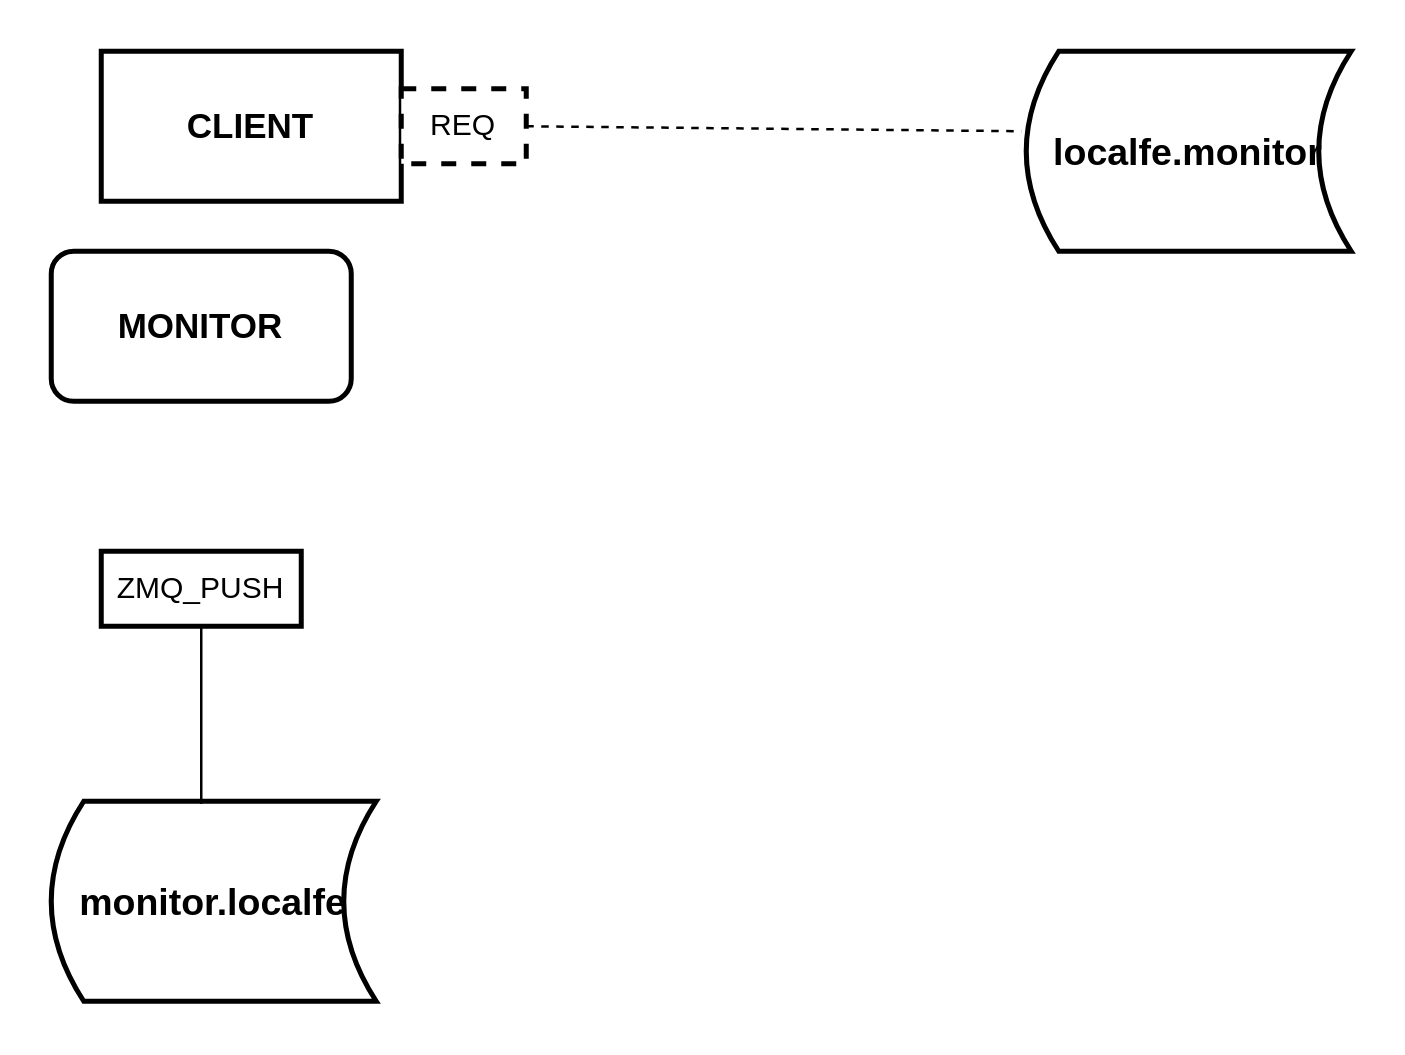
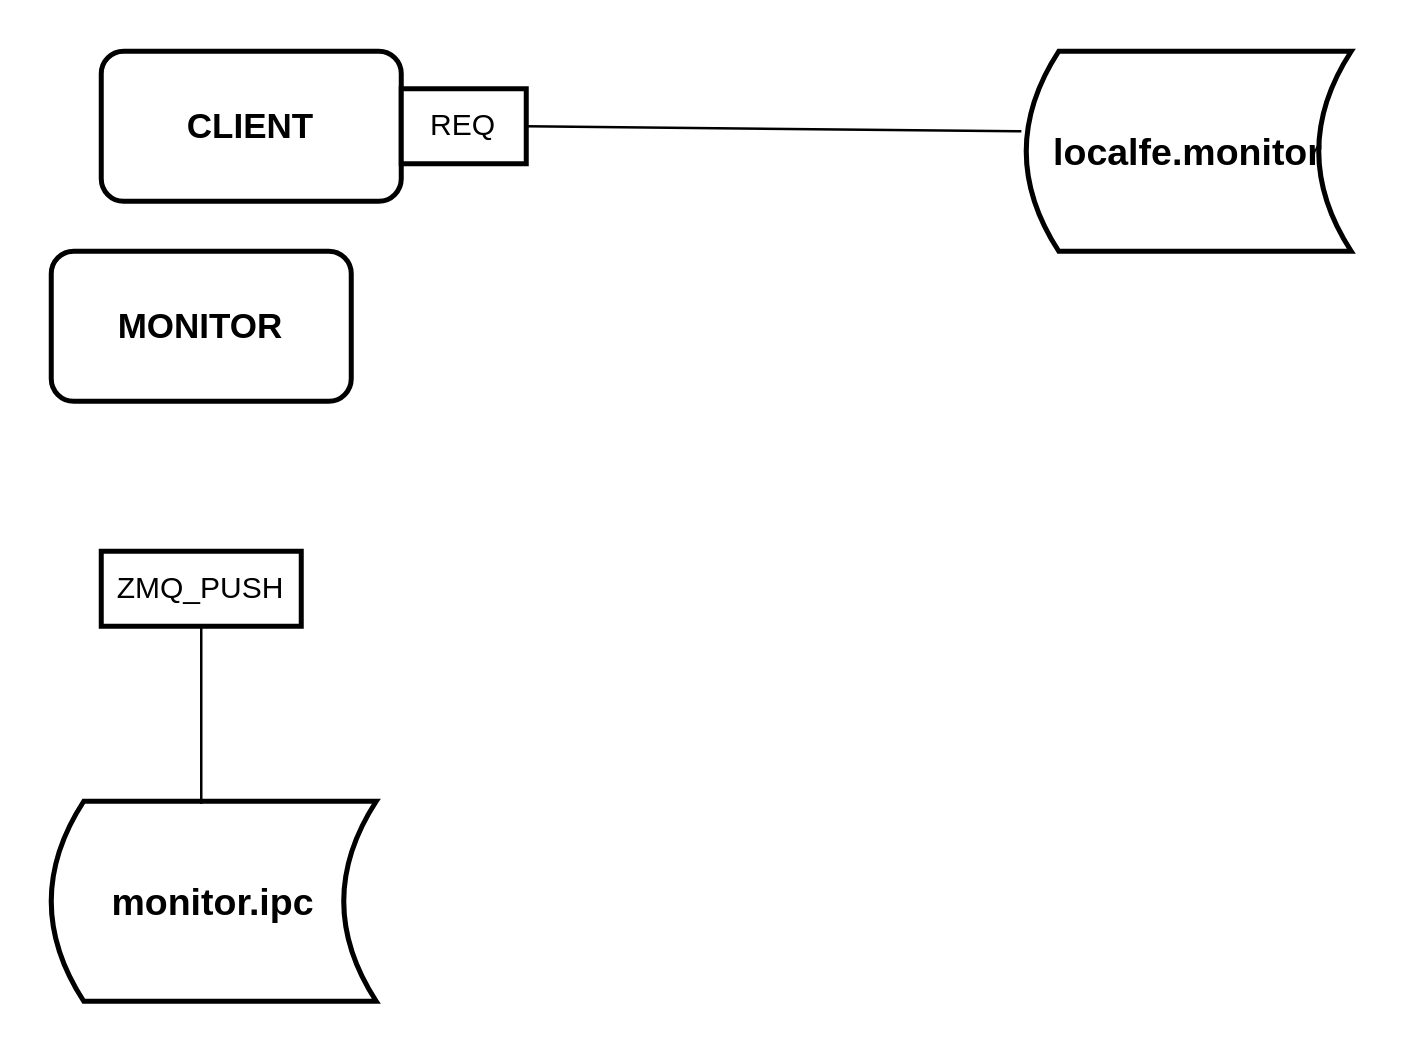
(251, 126) -> (251, 126)
(464, 126) -> (464, 126)
(776, 129) -> (776, 129)
(214, 901) -> (214, 901)
